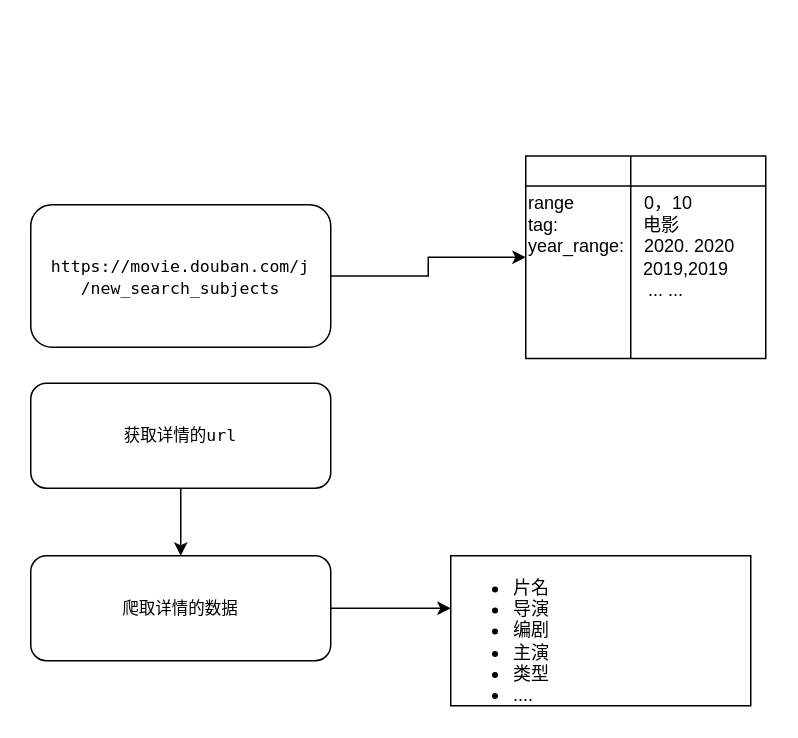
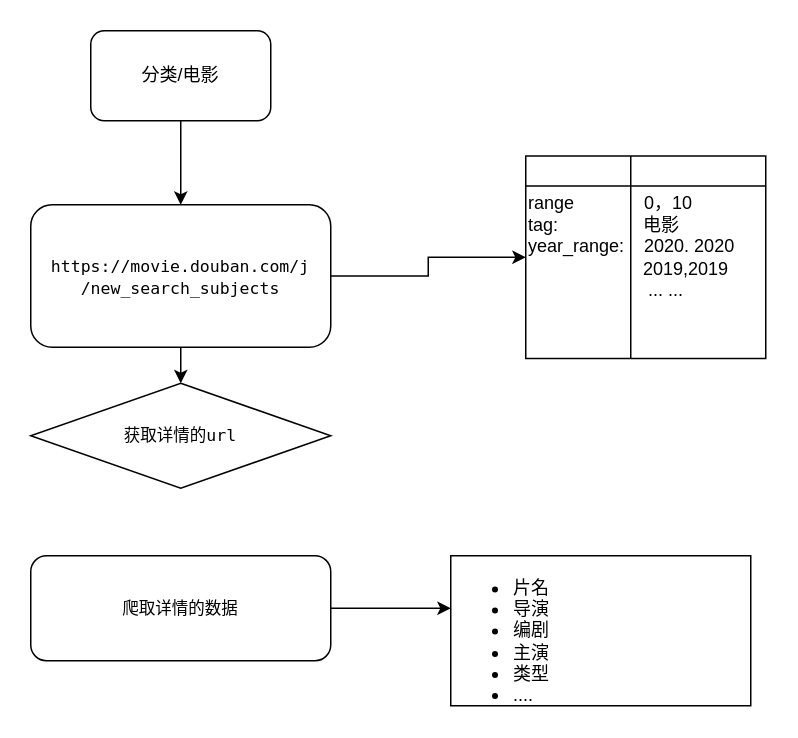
none -> (181, 76)
none -> (181, 158)
none -> (181, 370)
(181, 436) -> (181, 436)
(181, 517) -> none
